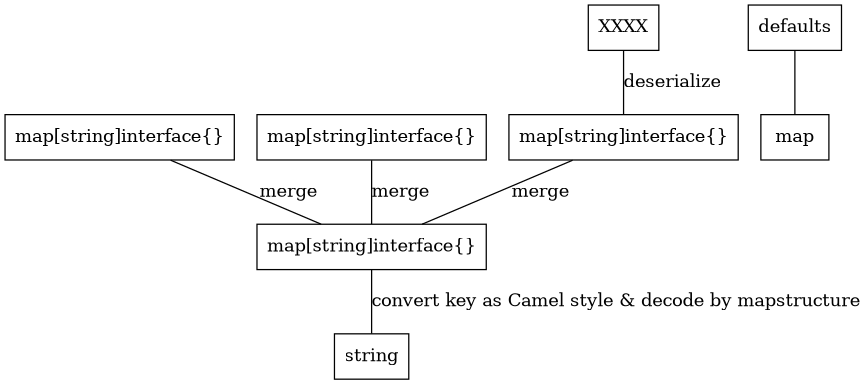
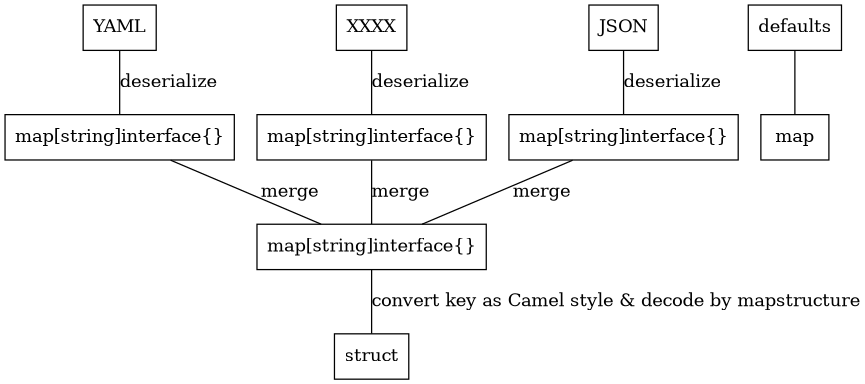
none -> (120, 28)
none -> (624, 28)
(372, 357) -> (372, 357)
